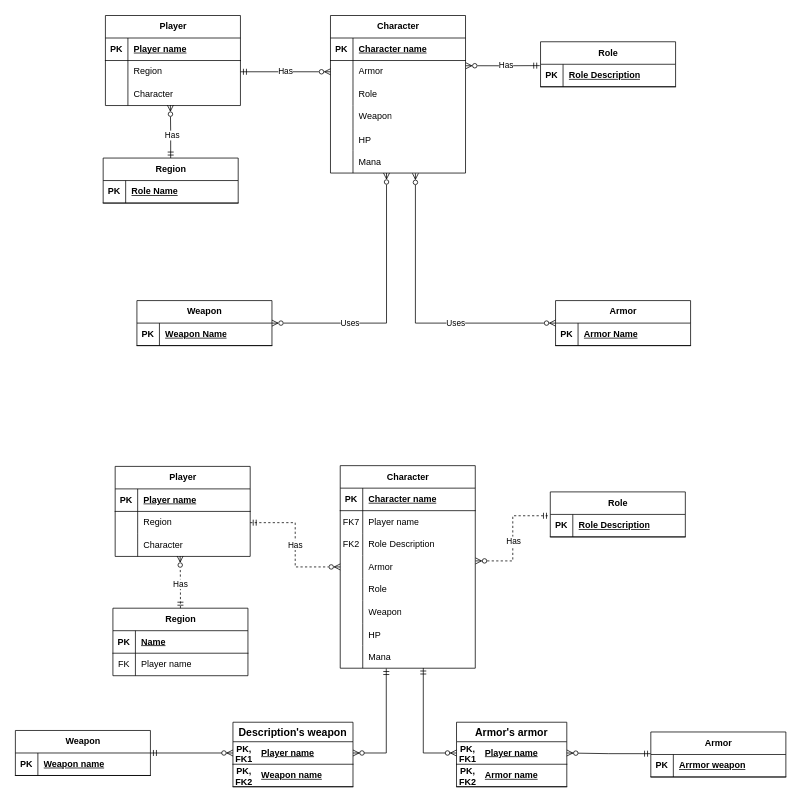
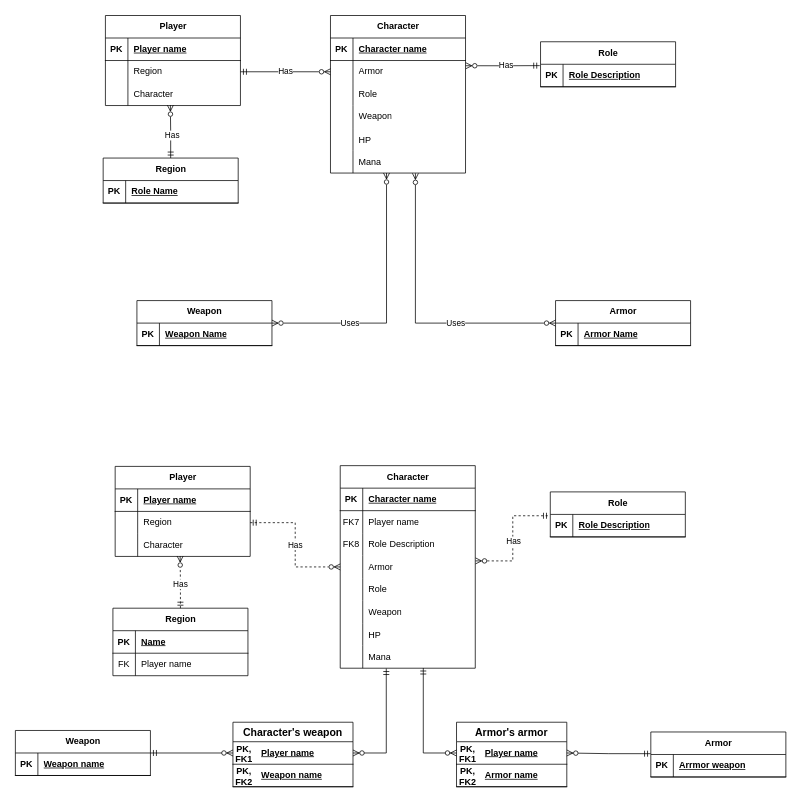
(351, 544) -> (351, 544)
(293, 732) -> (293, 732)
